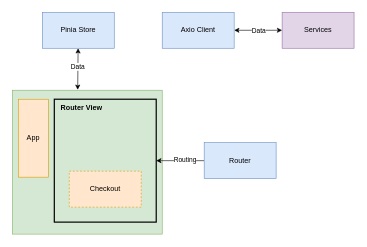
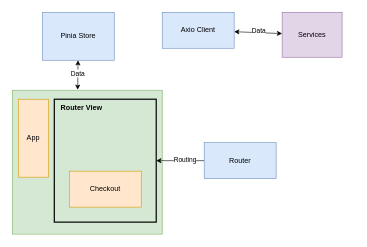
(78, 30) -> (78, 36)
(318, 30) -> (312, 35)
(105, 189) -> (105, 189)
